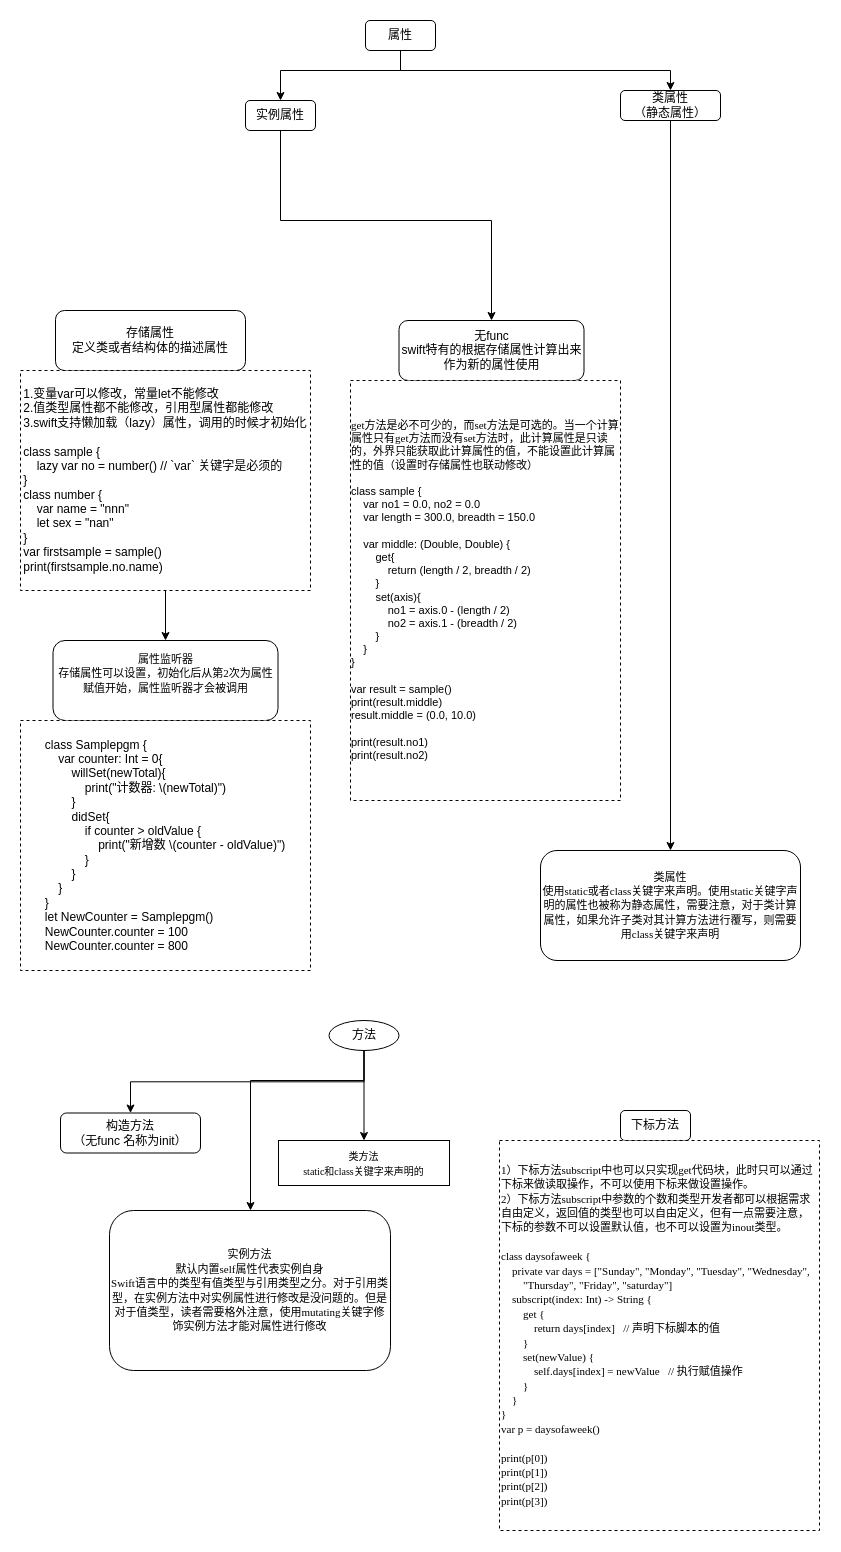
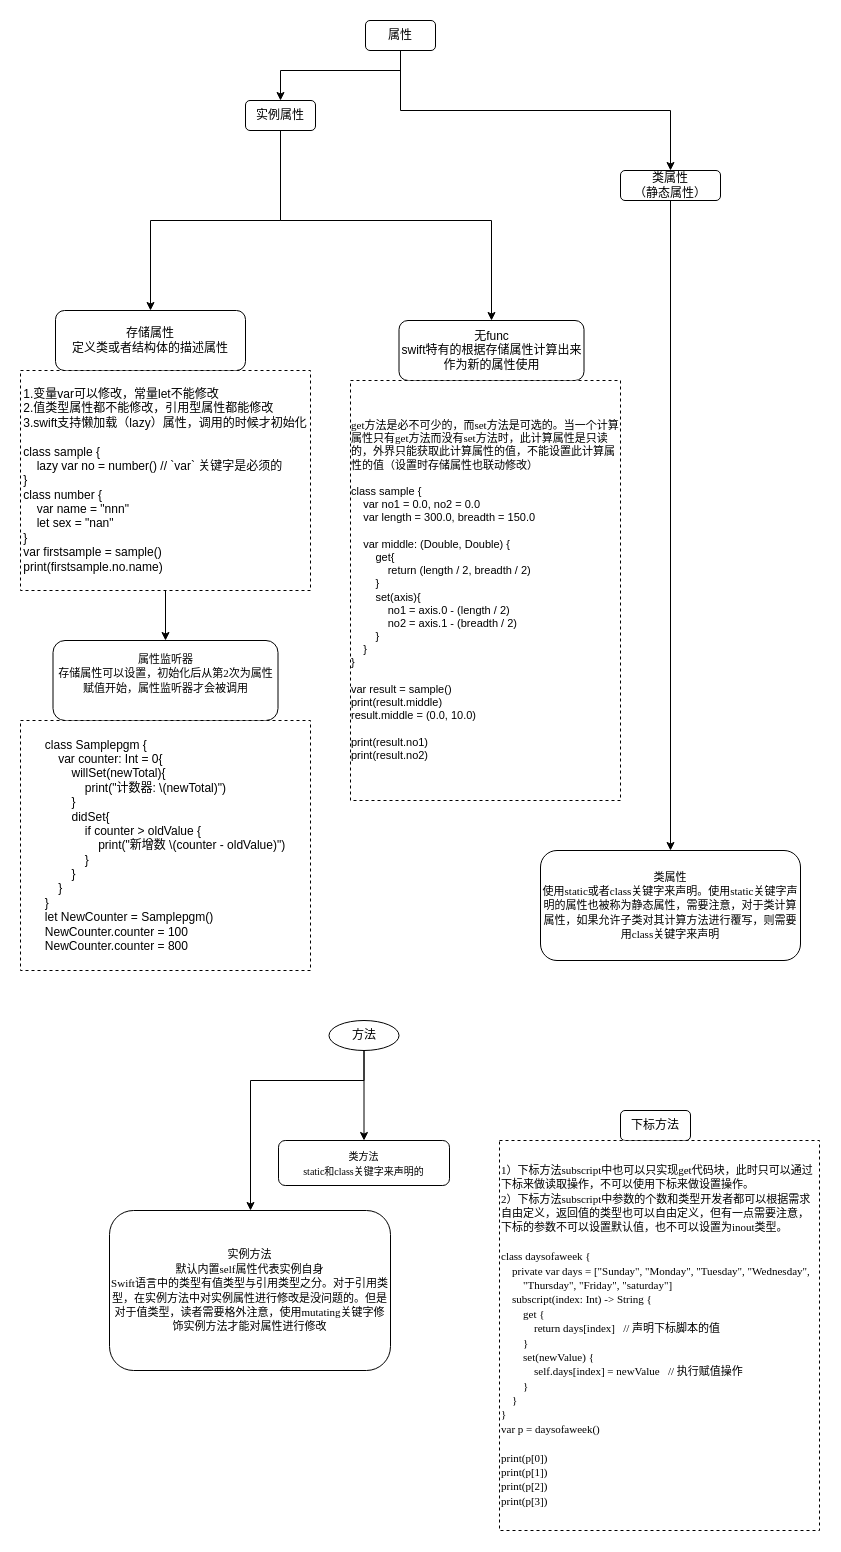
(671, 106) -> (671, 186)
none -> (174, 221)
(235, 1082) -> none
(131, 1133) -> none
(364, 1163) -> (364, 1163)
